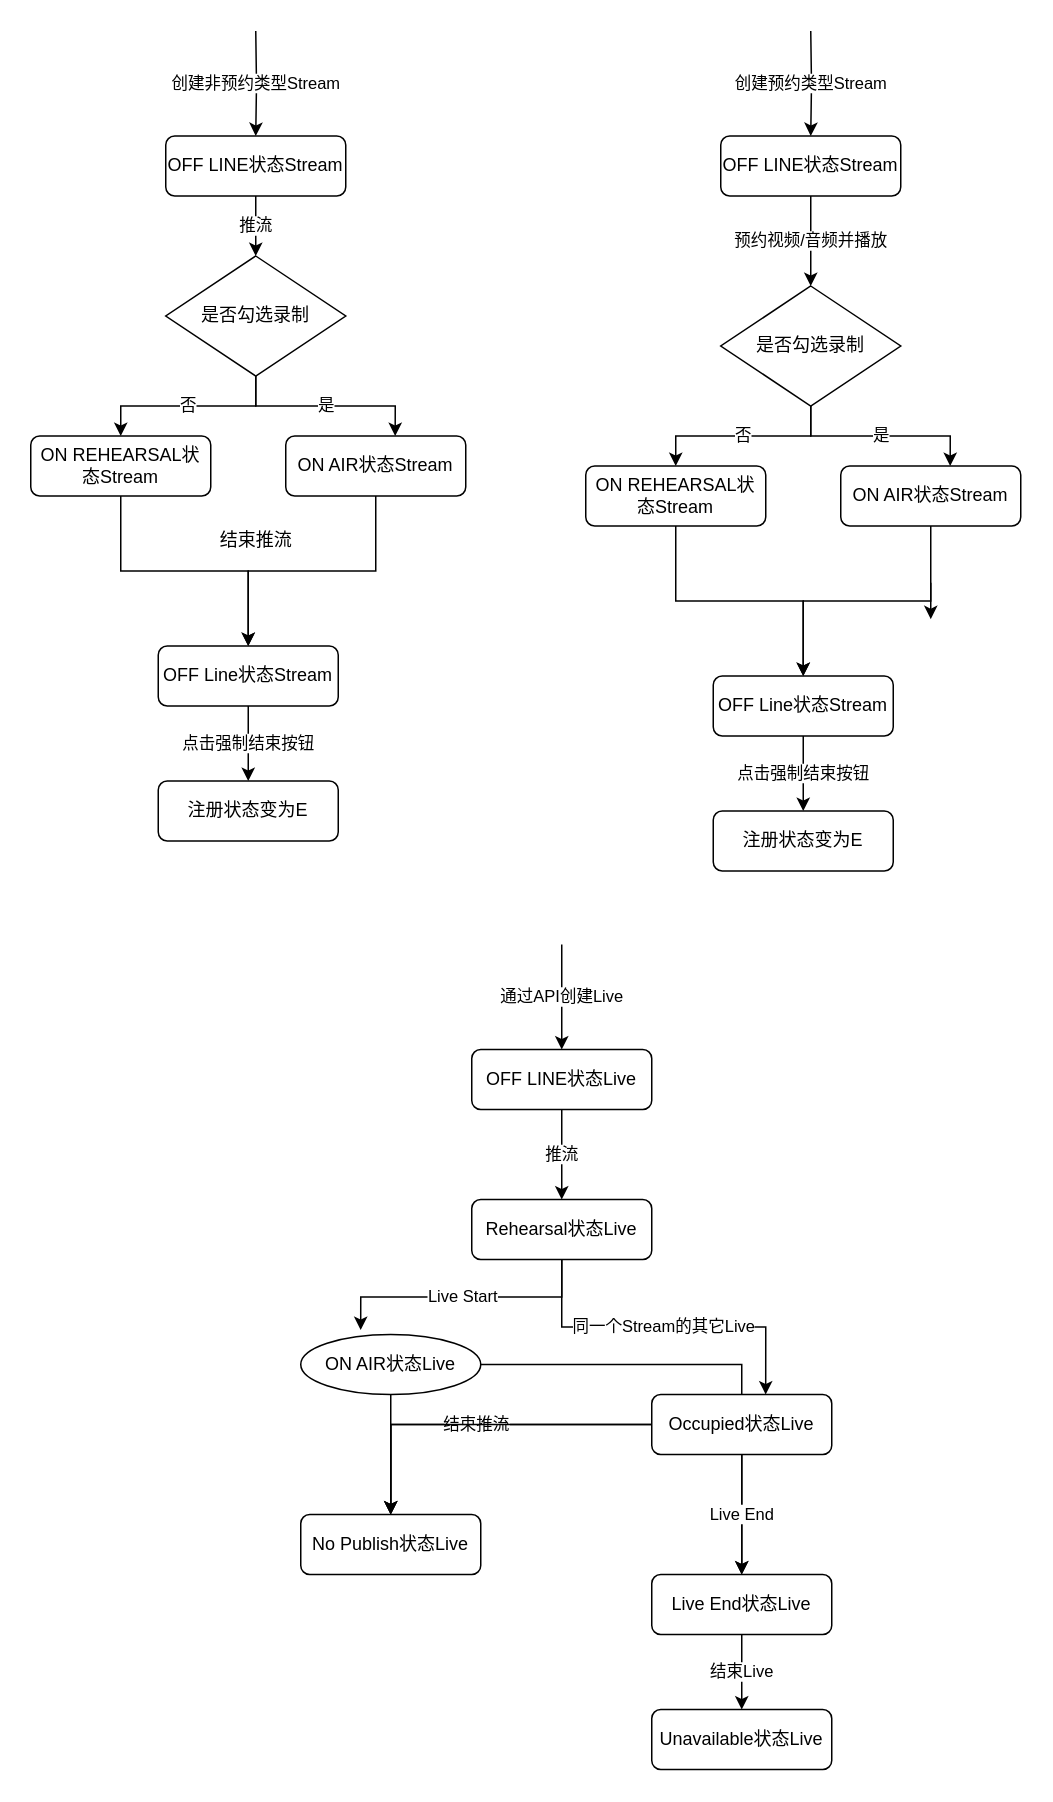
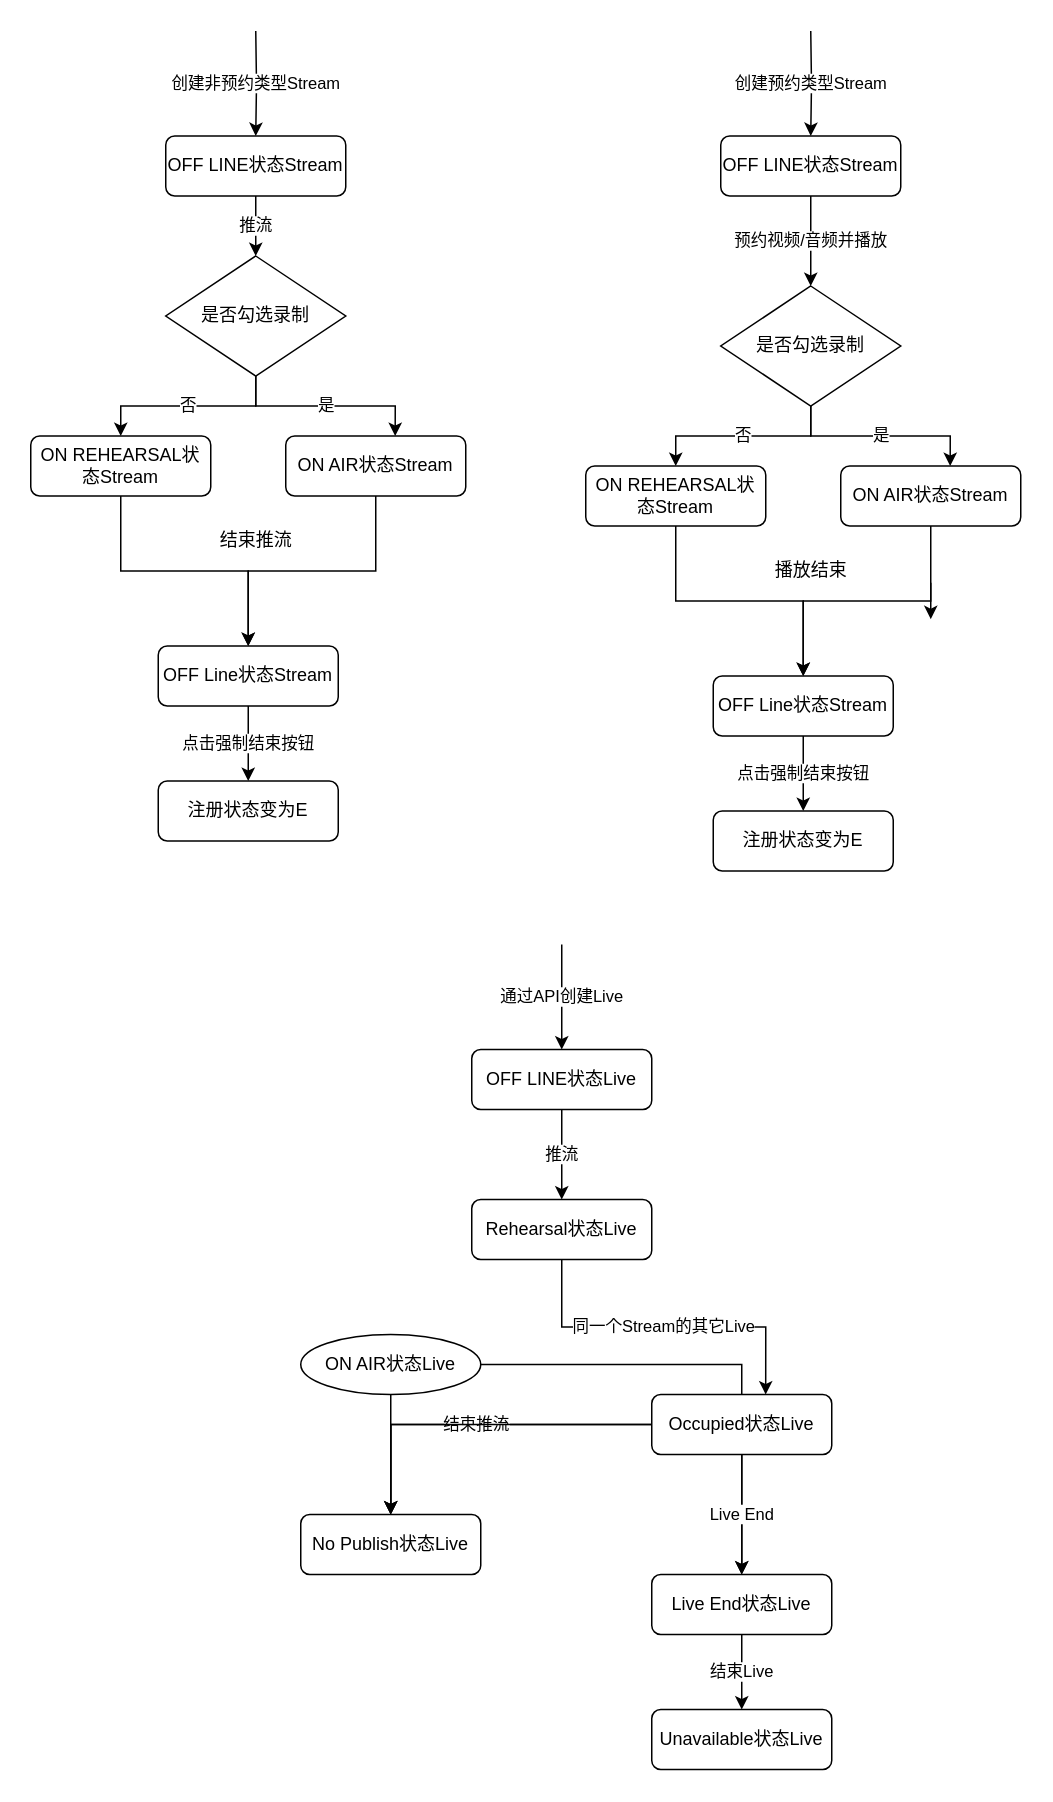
none -> (811, 571)
(449, 1297) -> none
